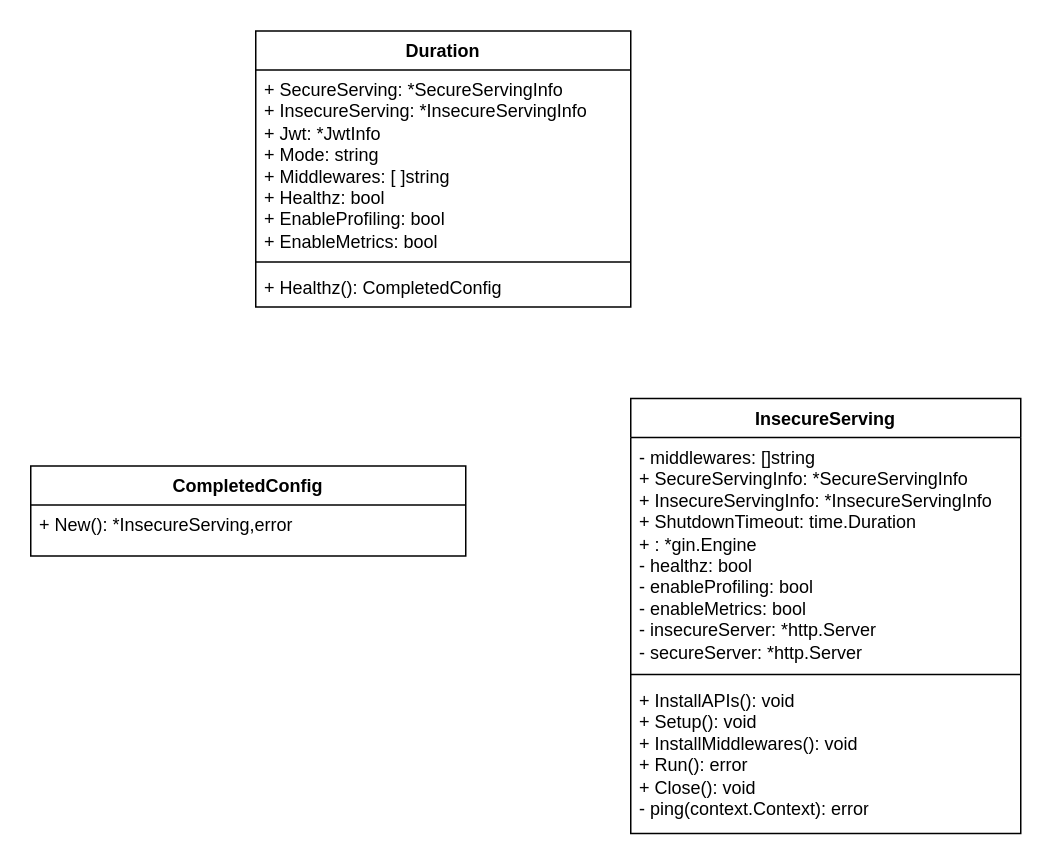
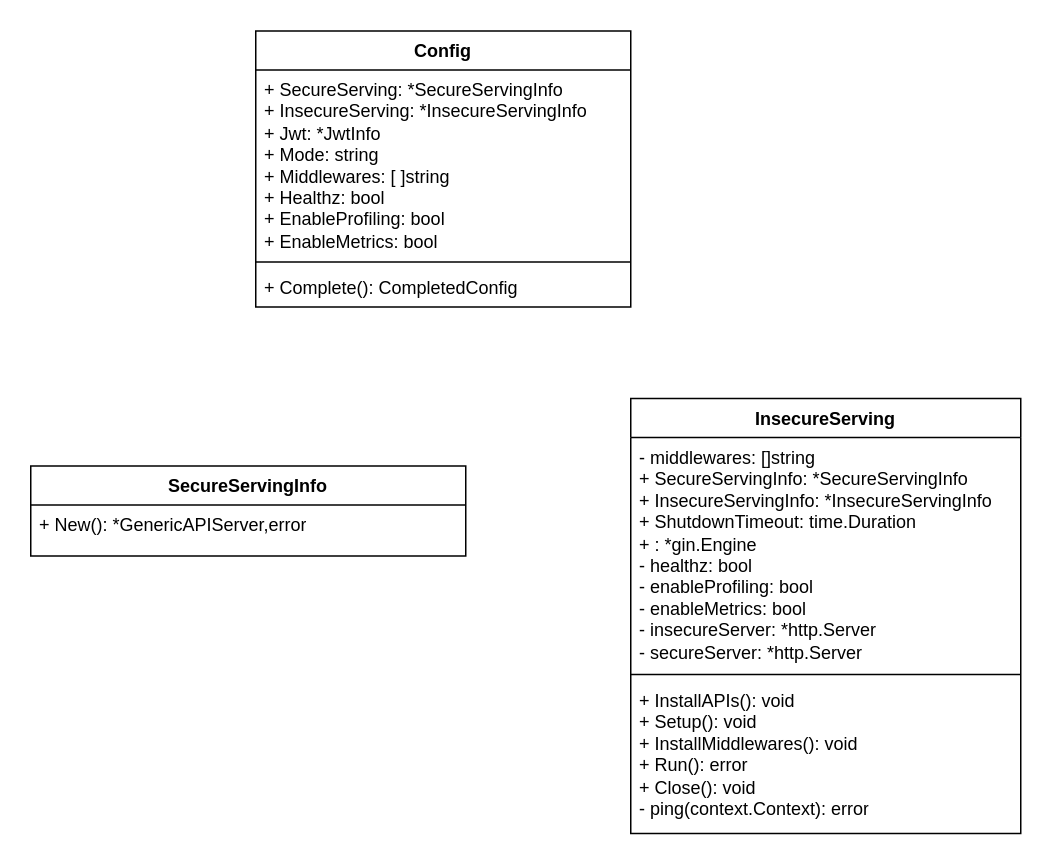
(443, 52) -> (443, 52)
(392, 289) -> (397, 289)
(248, 487) -> (248, 487)
(184, 526) -> (189, 526)
